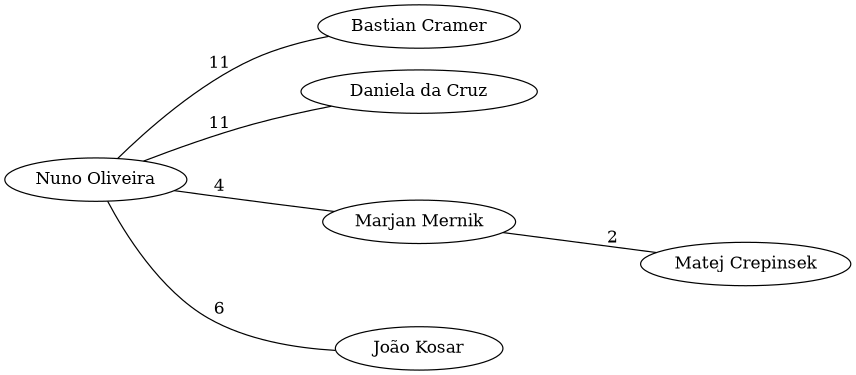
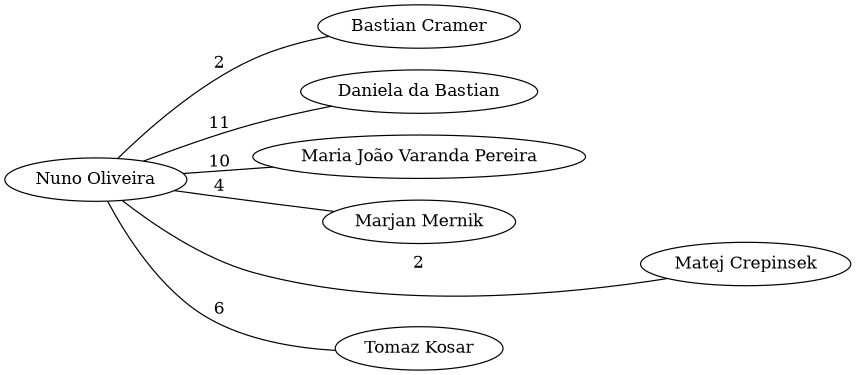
(220, 63) -> (220, 63)
(419, 92) -> (419, 92)
none -> (419, 157)
(580, 243) -> (385, 293)
(419, 348) -> (419, 348)
